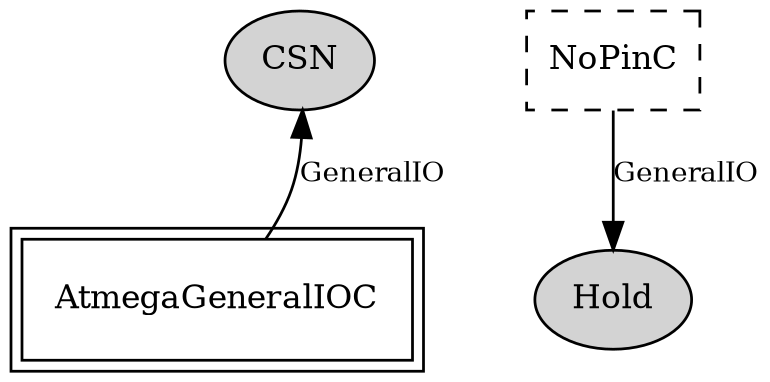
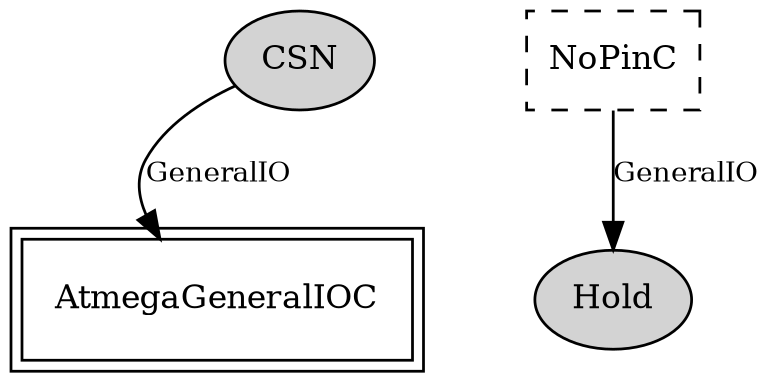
(291, 191) -> (163, 135)
